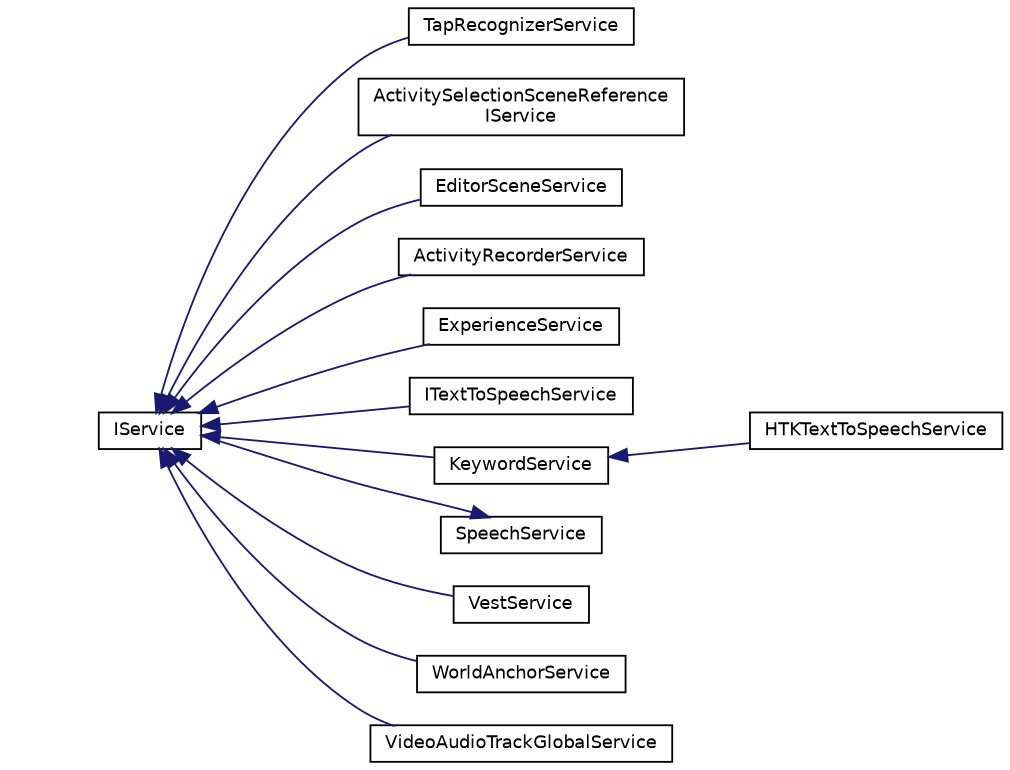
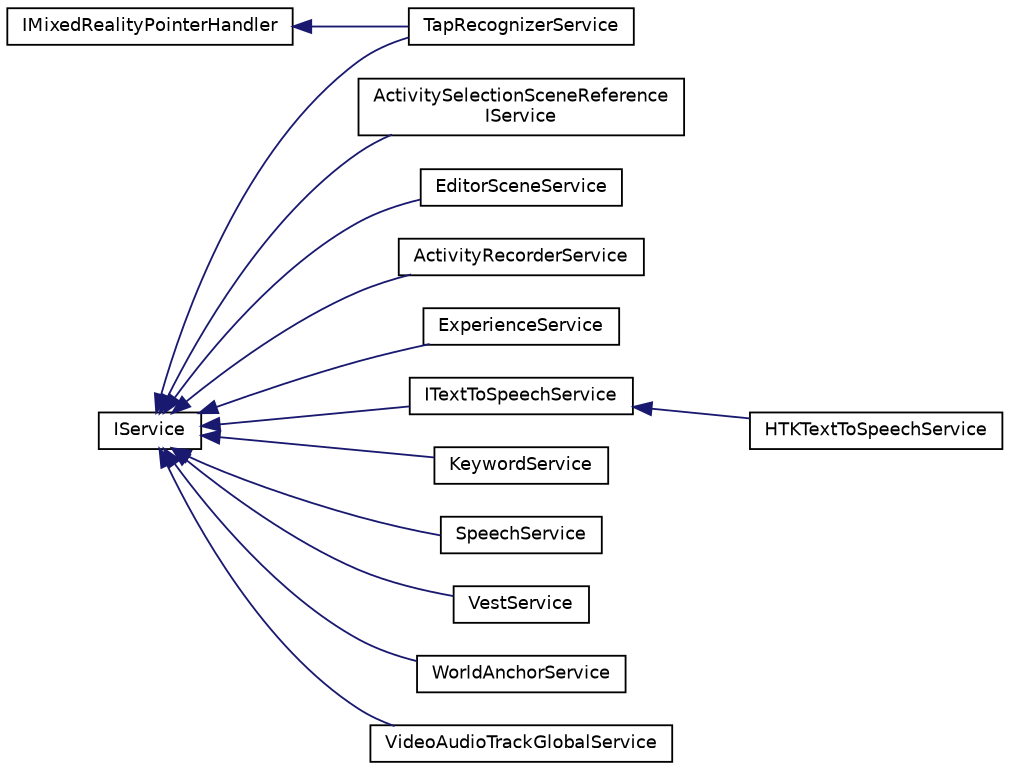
none -> (150, 27)
(688, 449) -> (701, 414)
(336, 477) -> (312, 503)
